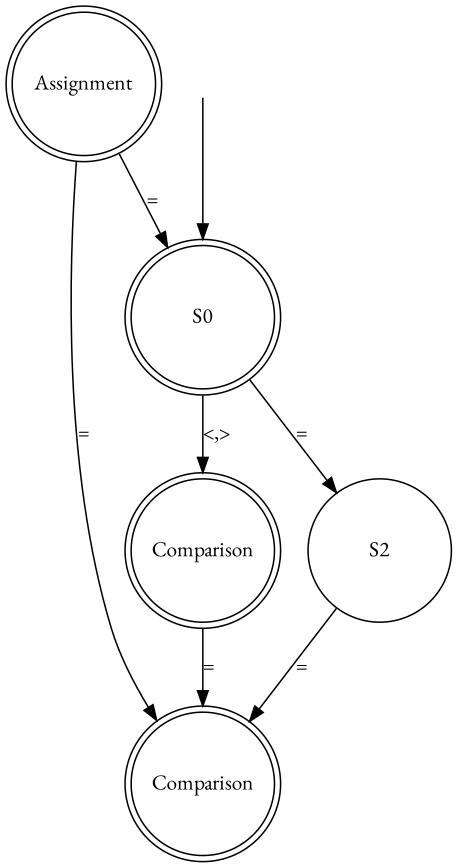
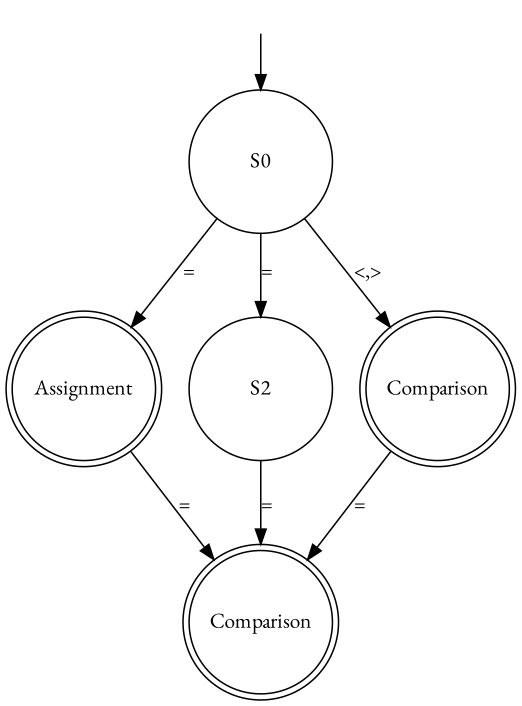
(140, 194) -> (179, 267)
(203, 317) -> (261, 162)
